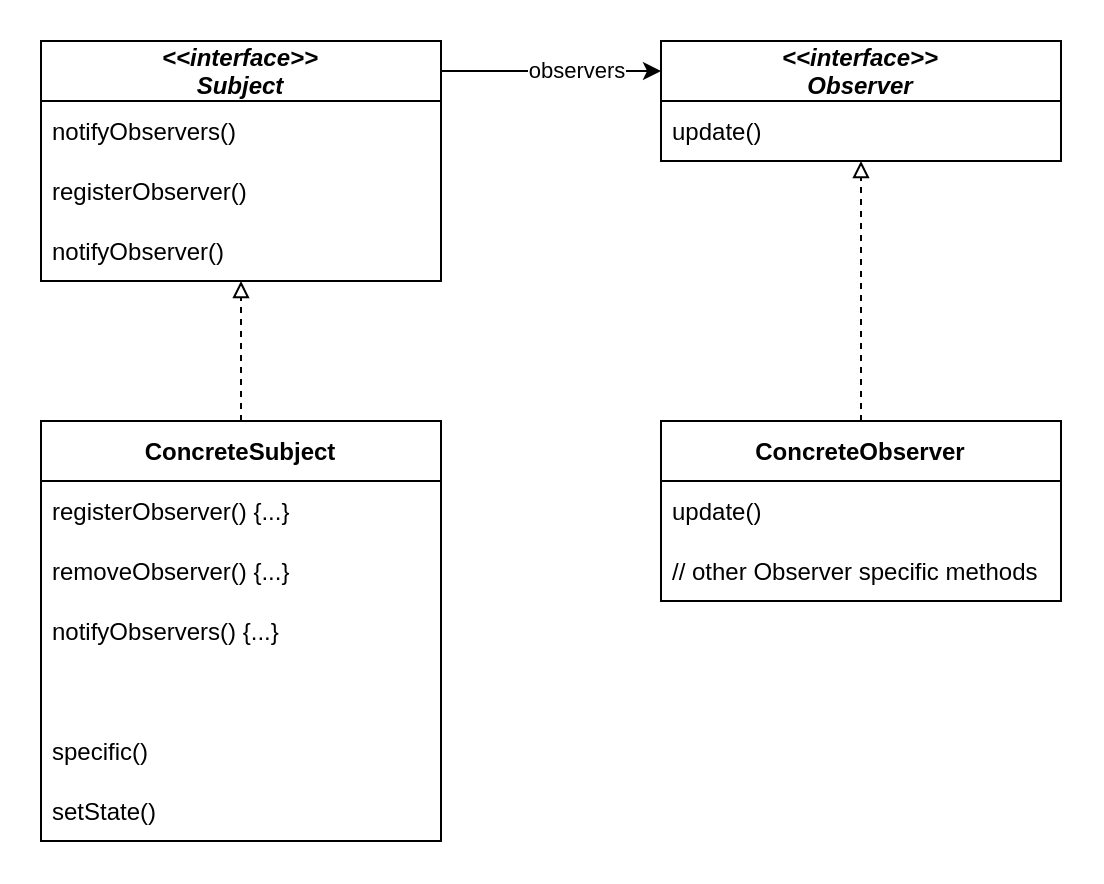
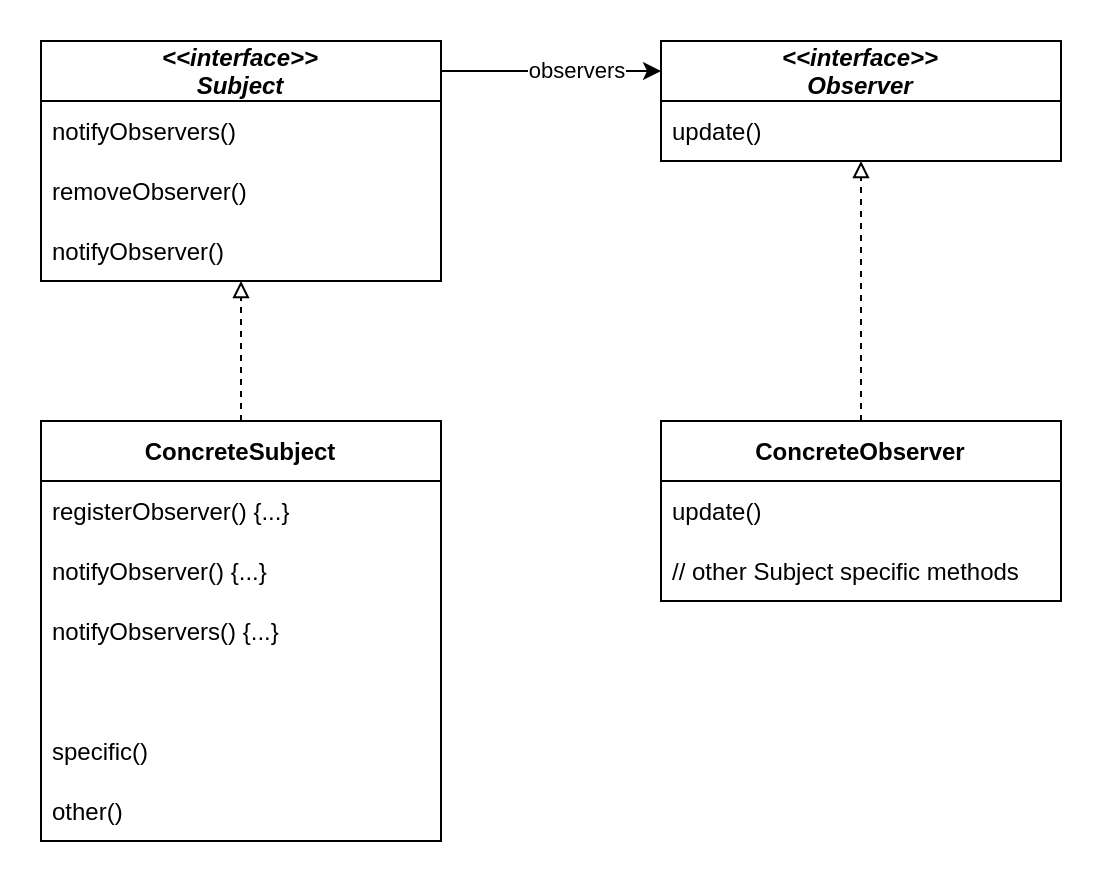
(170, 192) -> (160, 192)
(187, 572) -> (184, 572)
(882, 572) -> (875, 572)
(119, 812) -> (99, 812)
